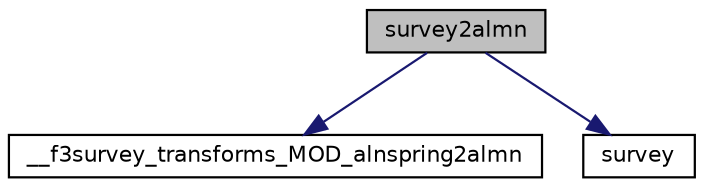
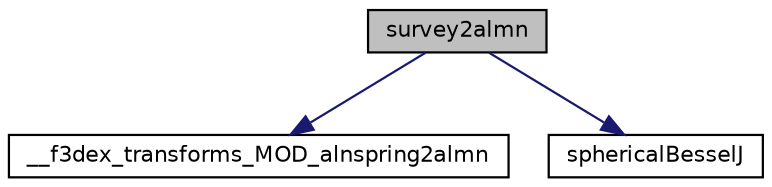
(275, 156) -> (259, 156)
(639, 156) -> (656, 156)
